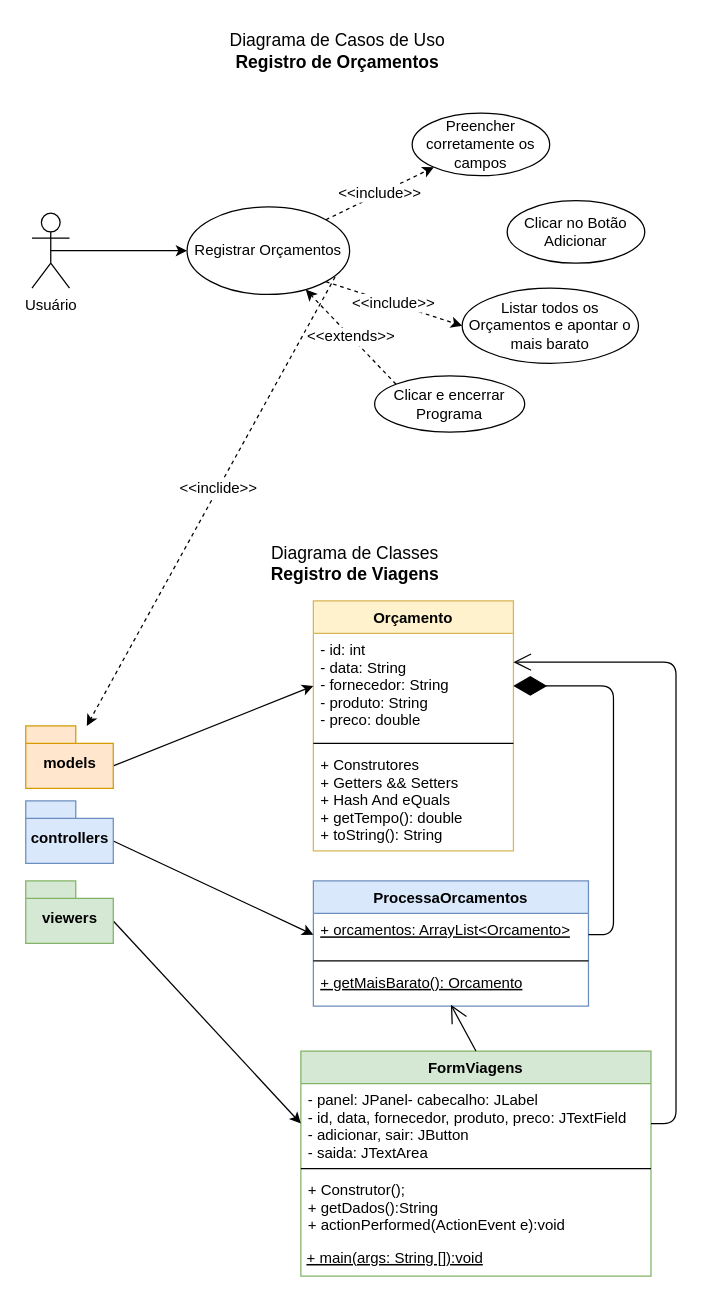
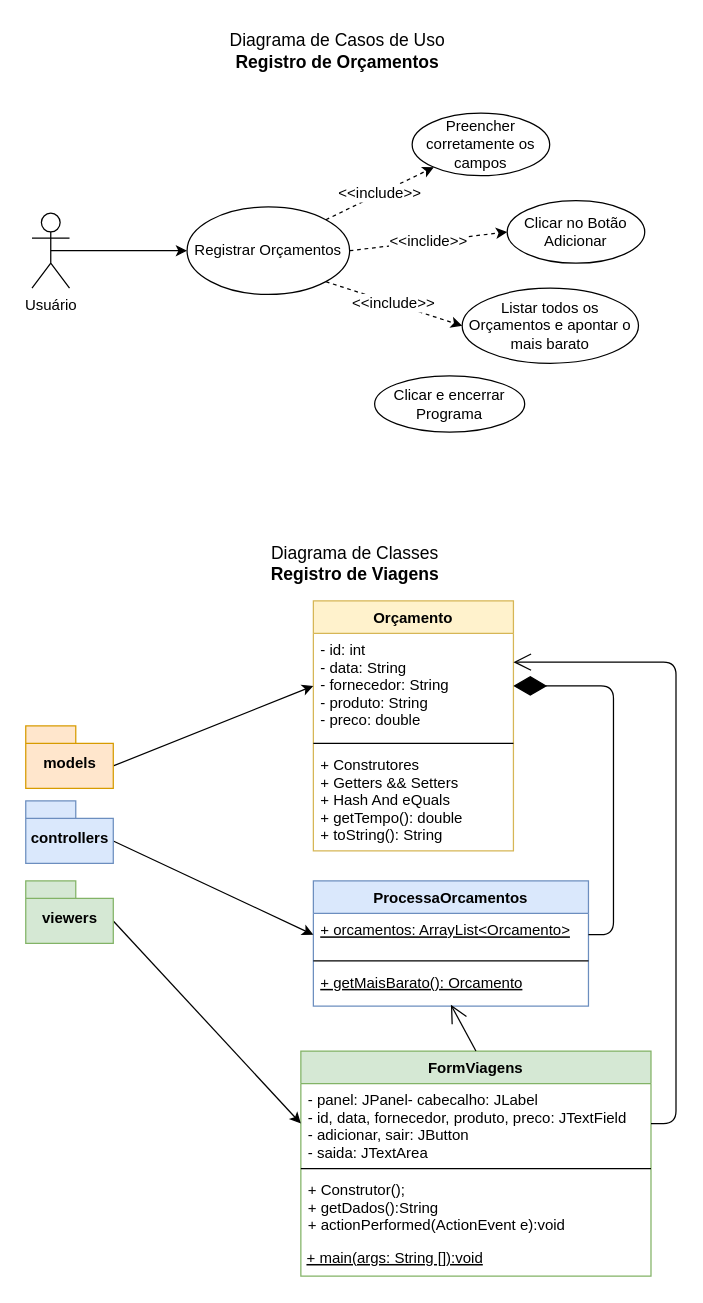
(353, 340) -> none
(213, 498) -> (424, 242)
